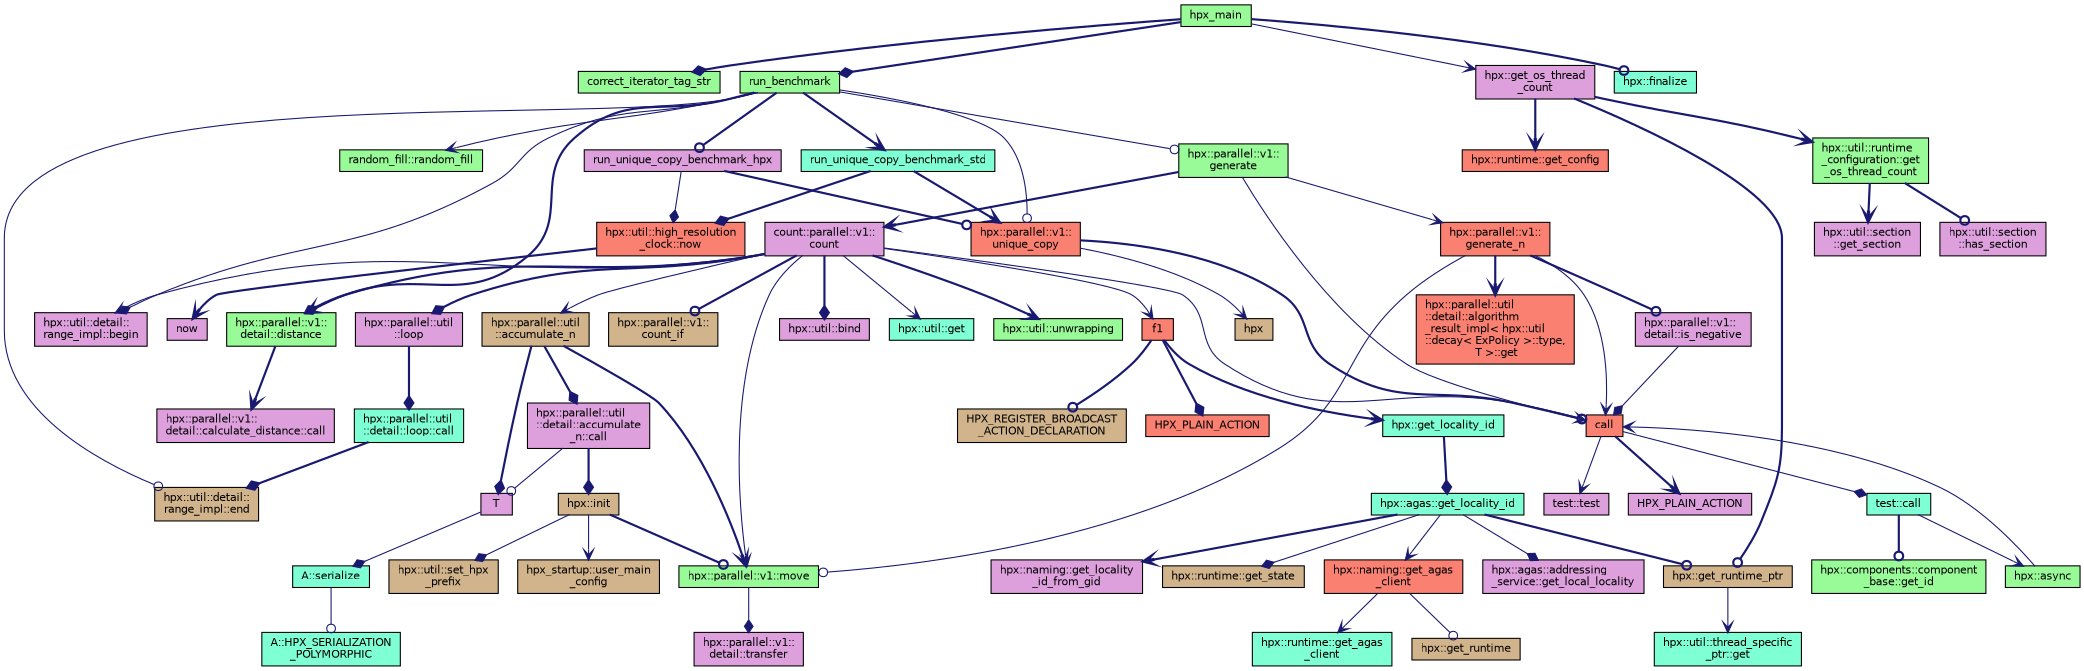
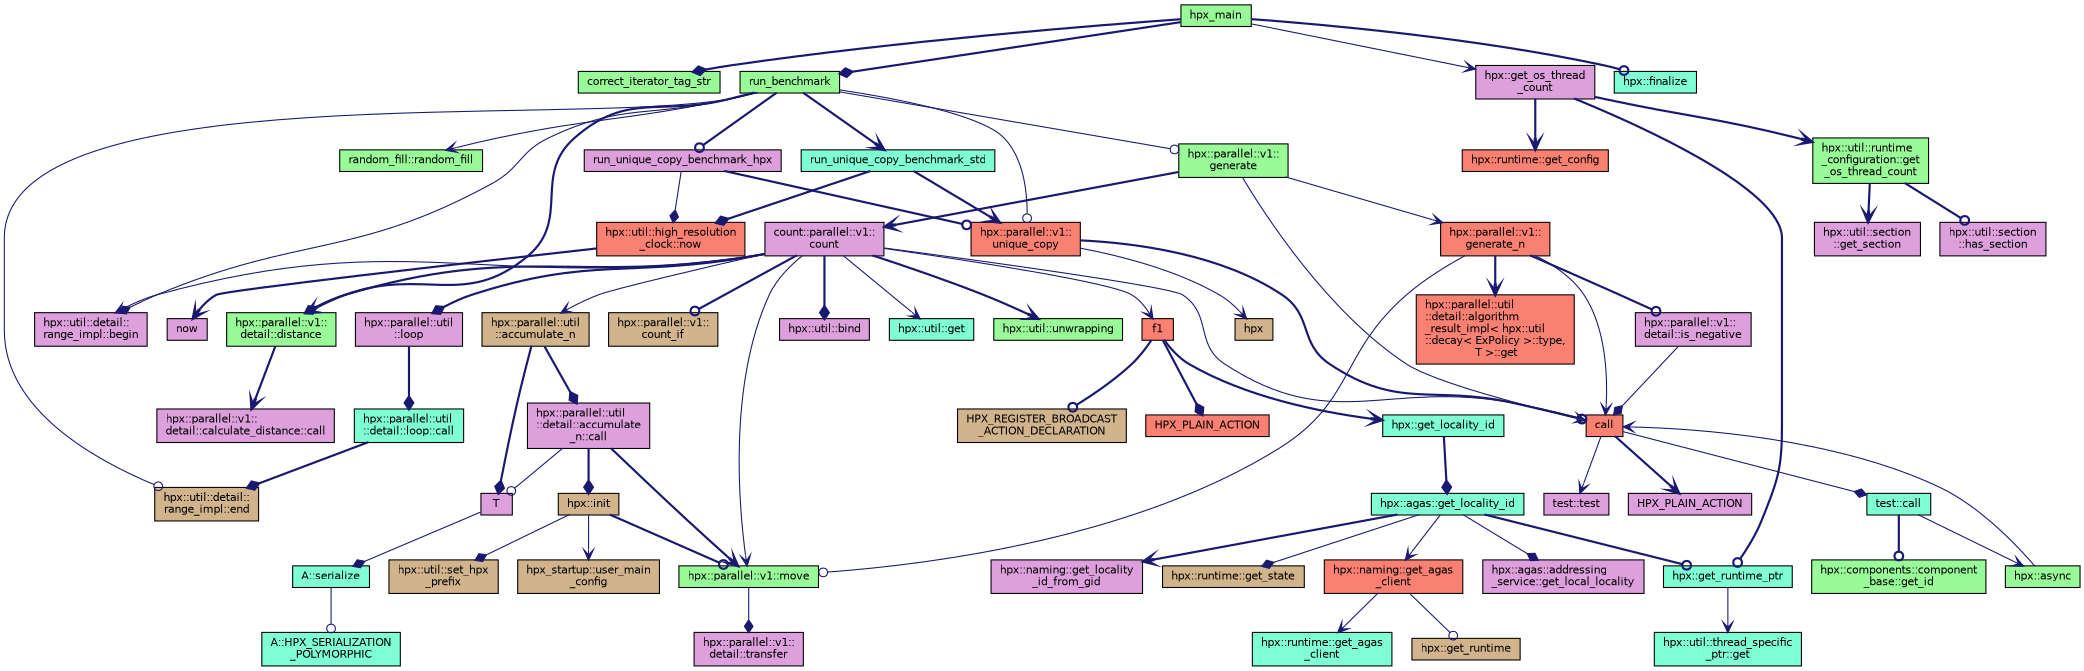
(679, 428) -> (670, 504)
(1728, 577) -> (1728, 577)
